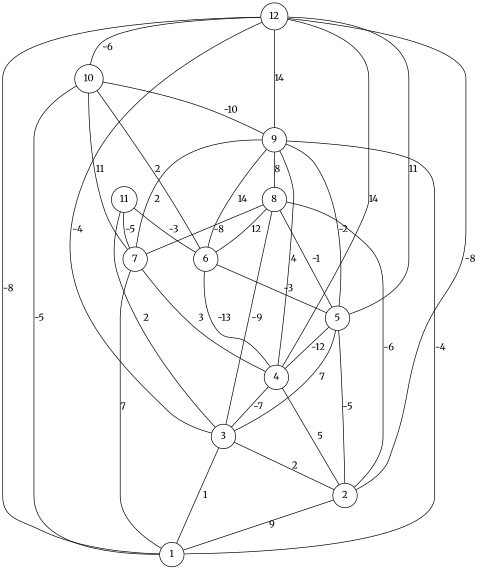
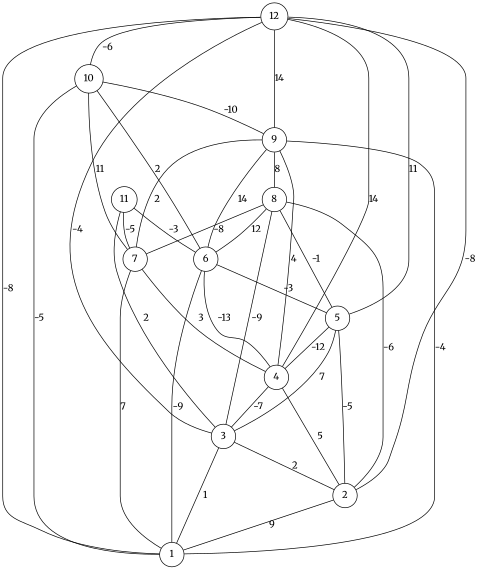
(334, 211) -> none
none -> (172, 404)
